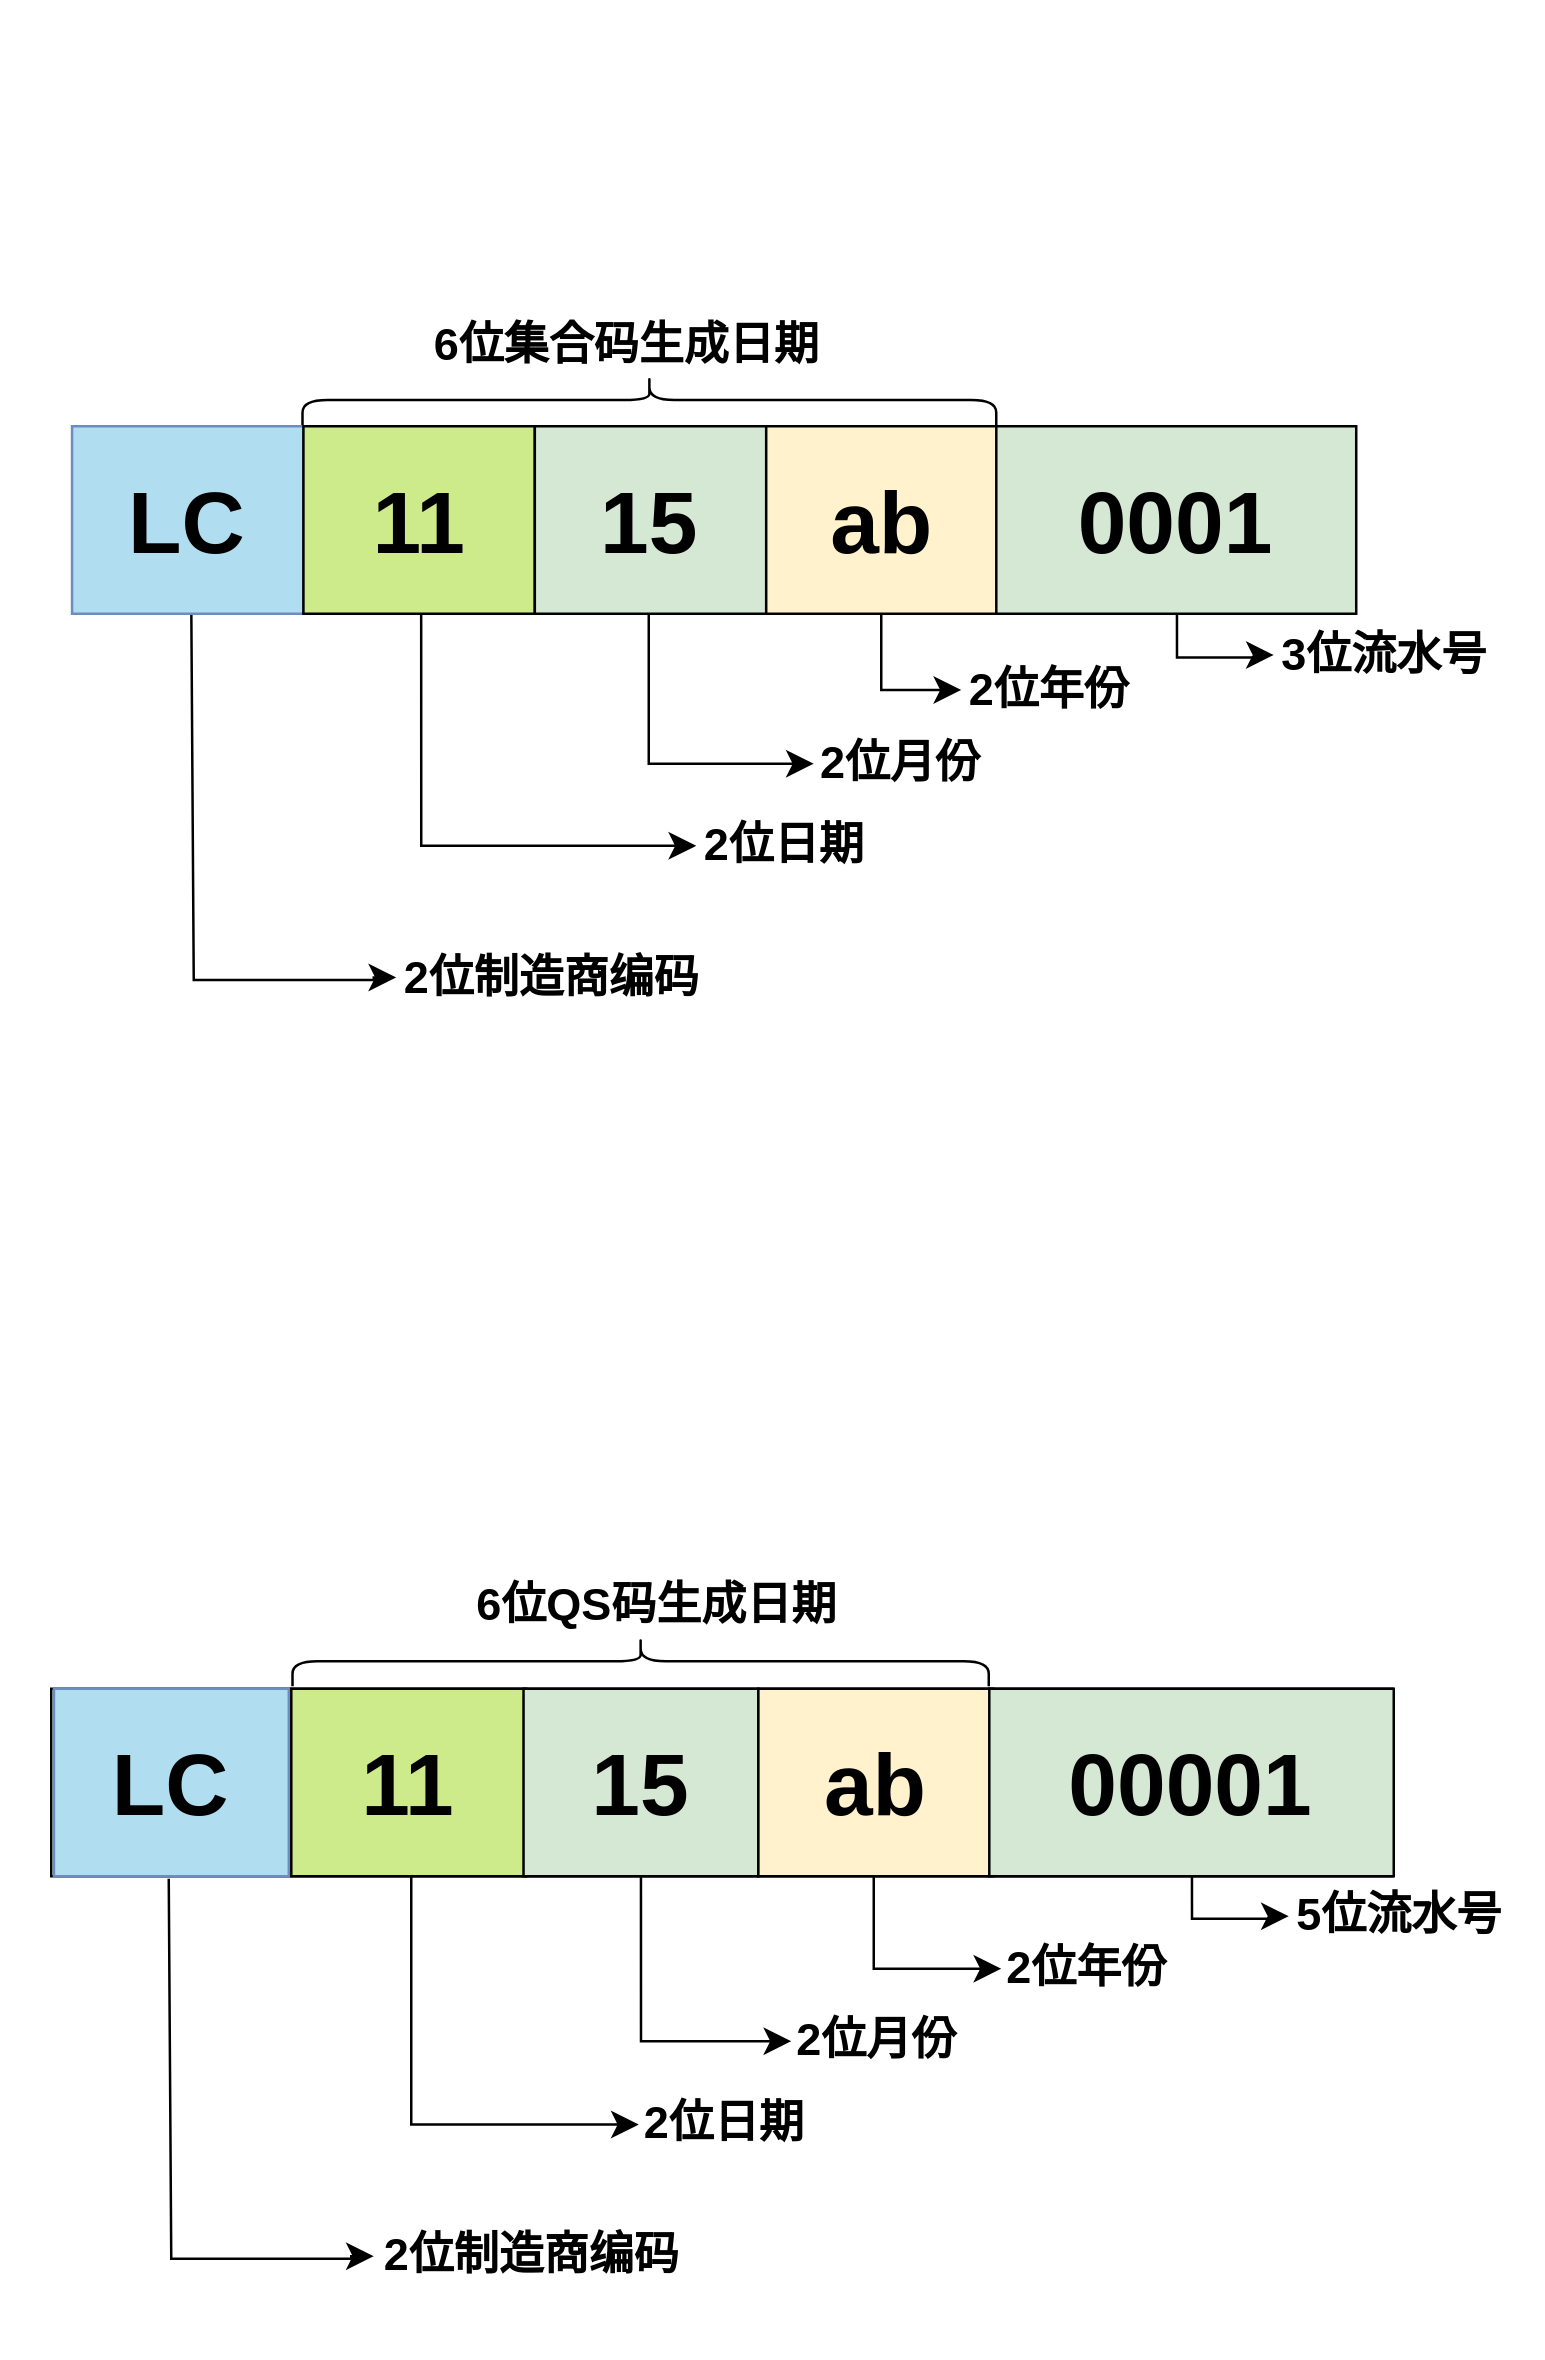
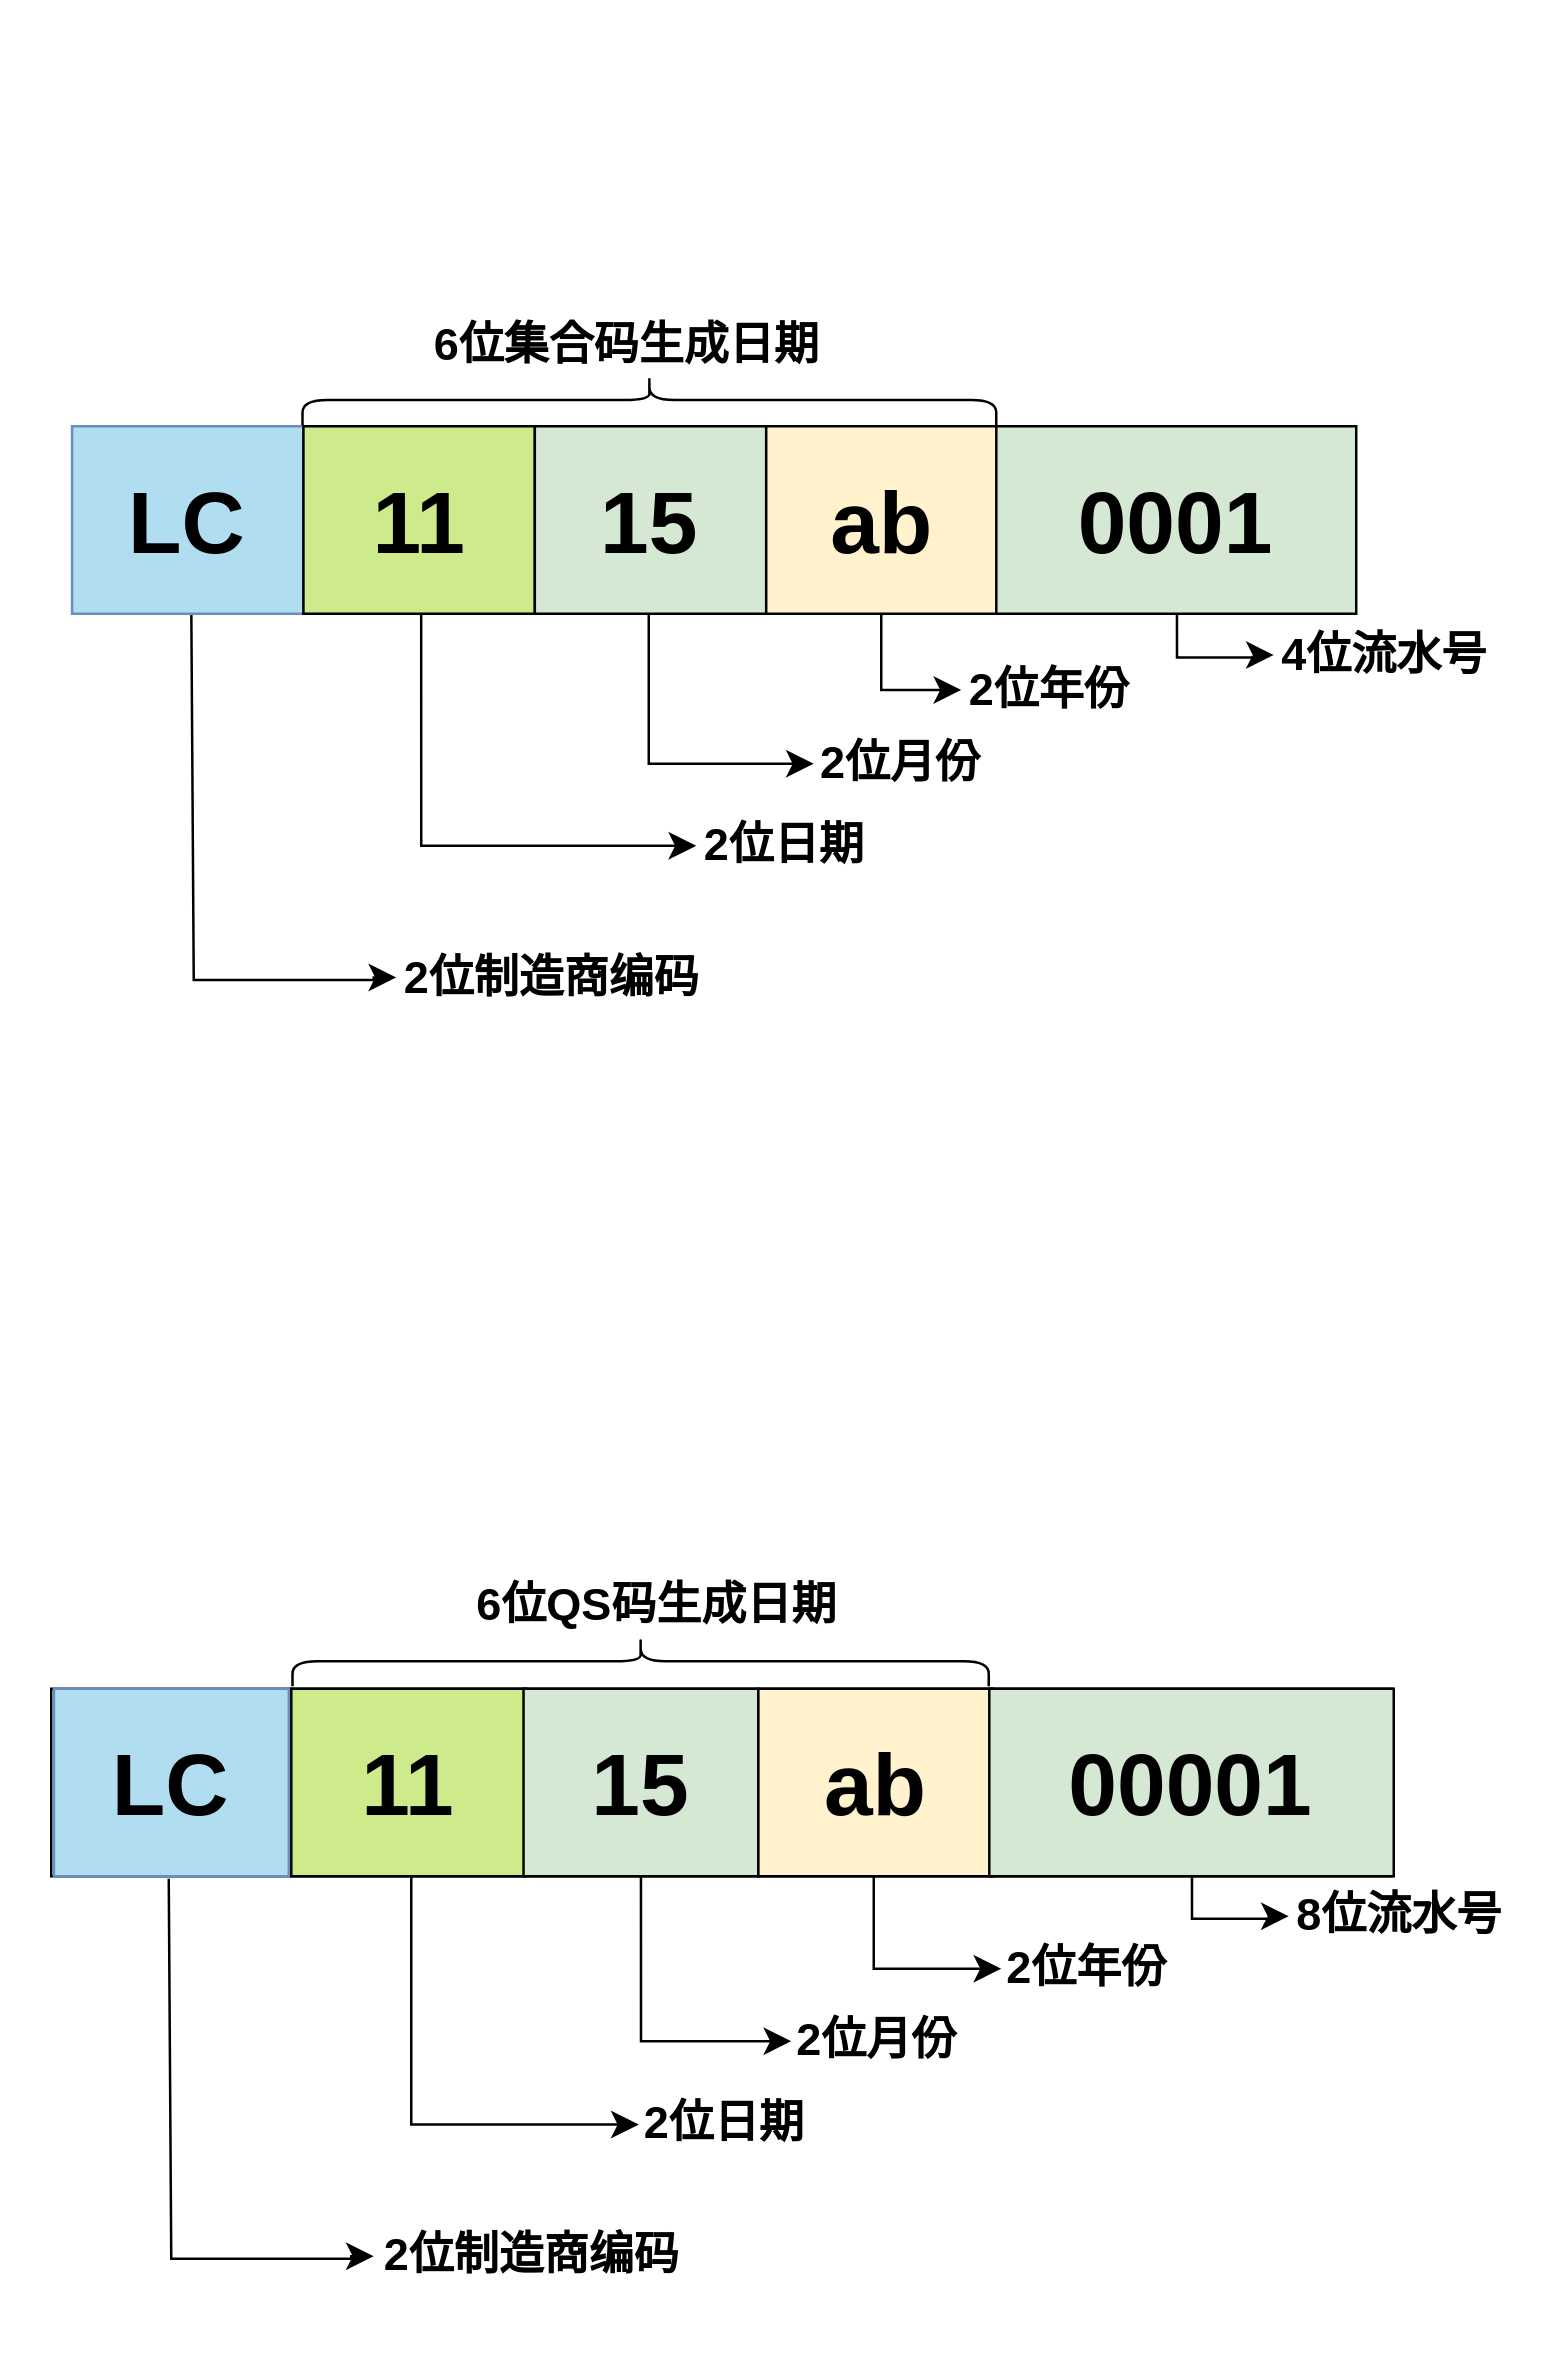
(1385, 656) -> (1385, 656)
(1400, 1916) -> (1400, 1916)
